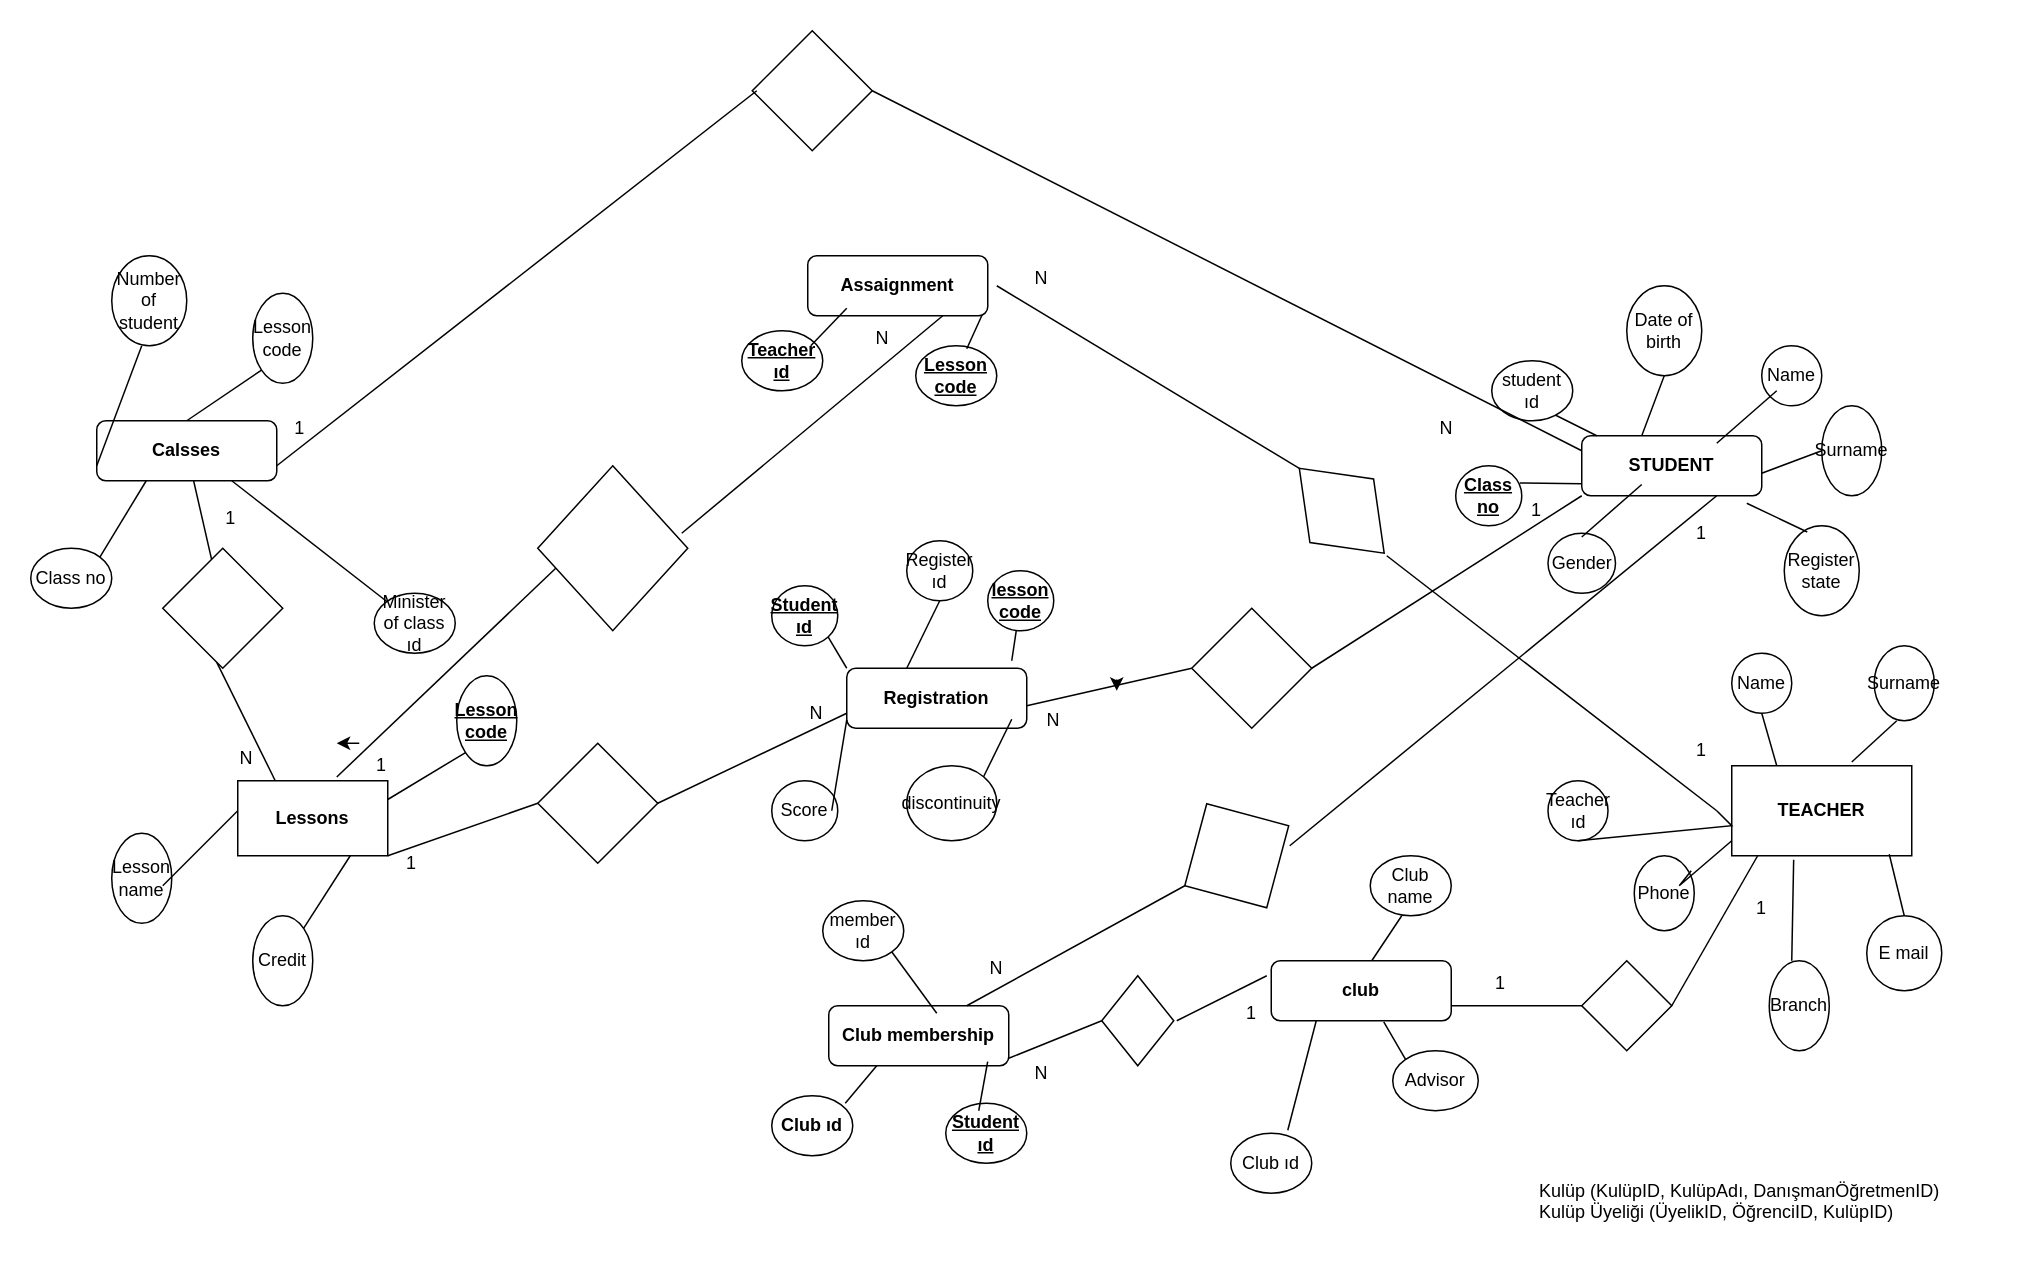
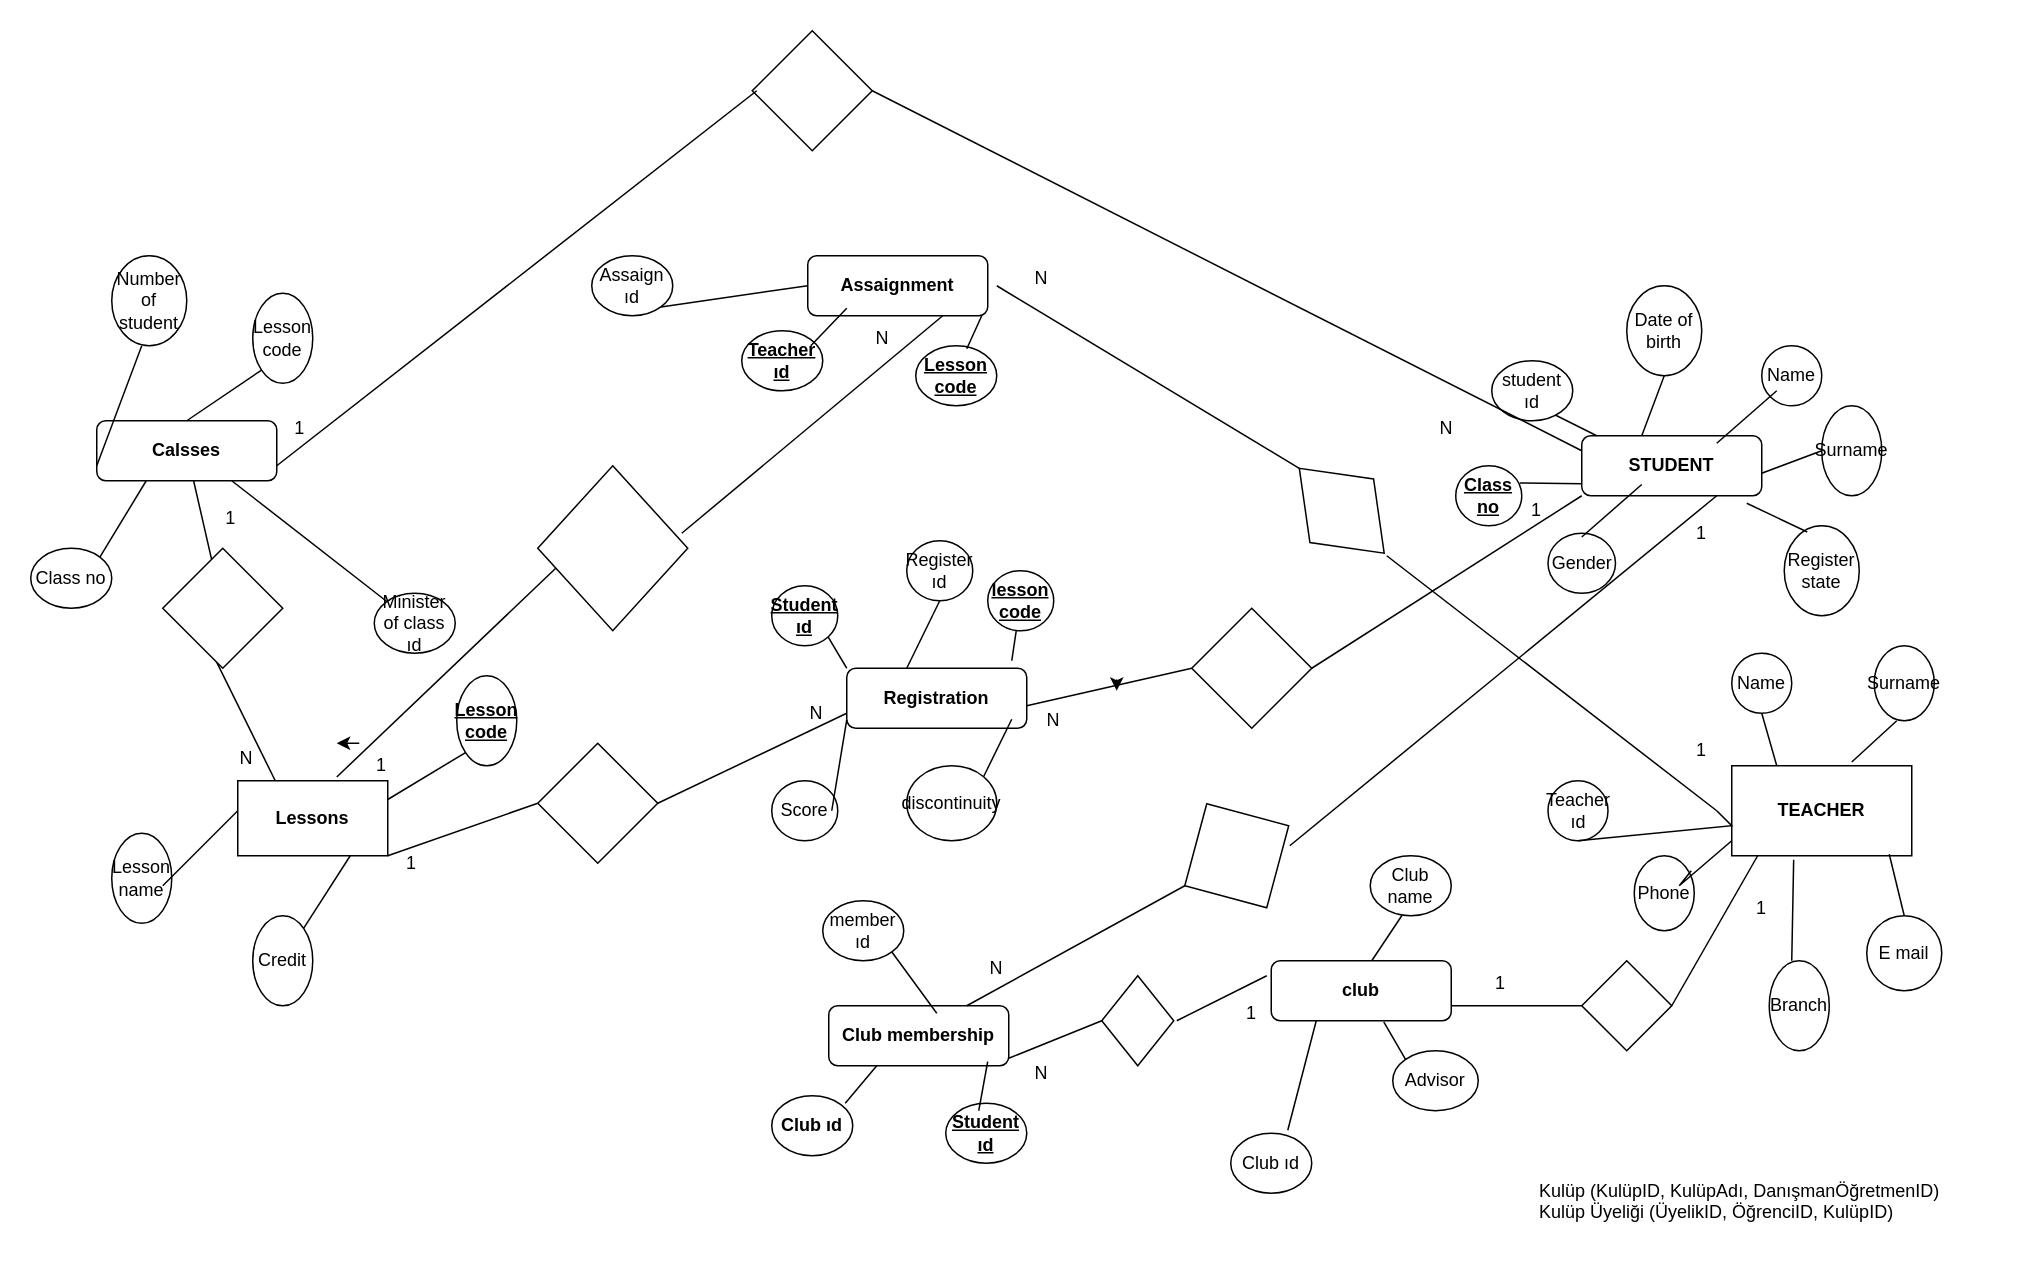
none -> (632, 286)
none -> (734, 296)
